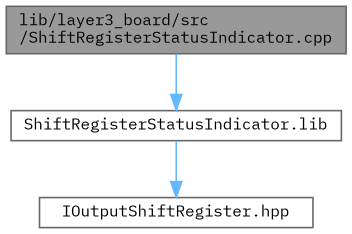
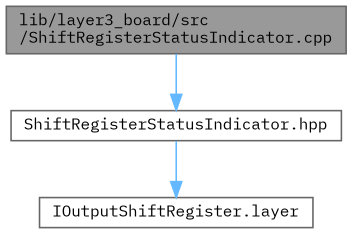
(176, 126) -> (176, 126)
(176, 213) -> (176, 213)
